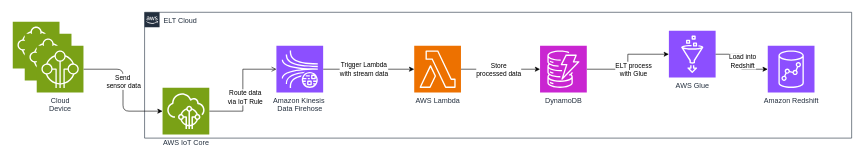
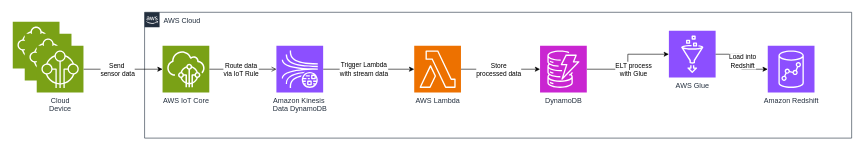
(180, 21) -> (180, 21)
(300, 106) -> (300, 106)
(186, 111) -> (186, 69)
